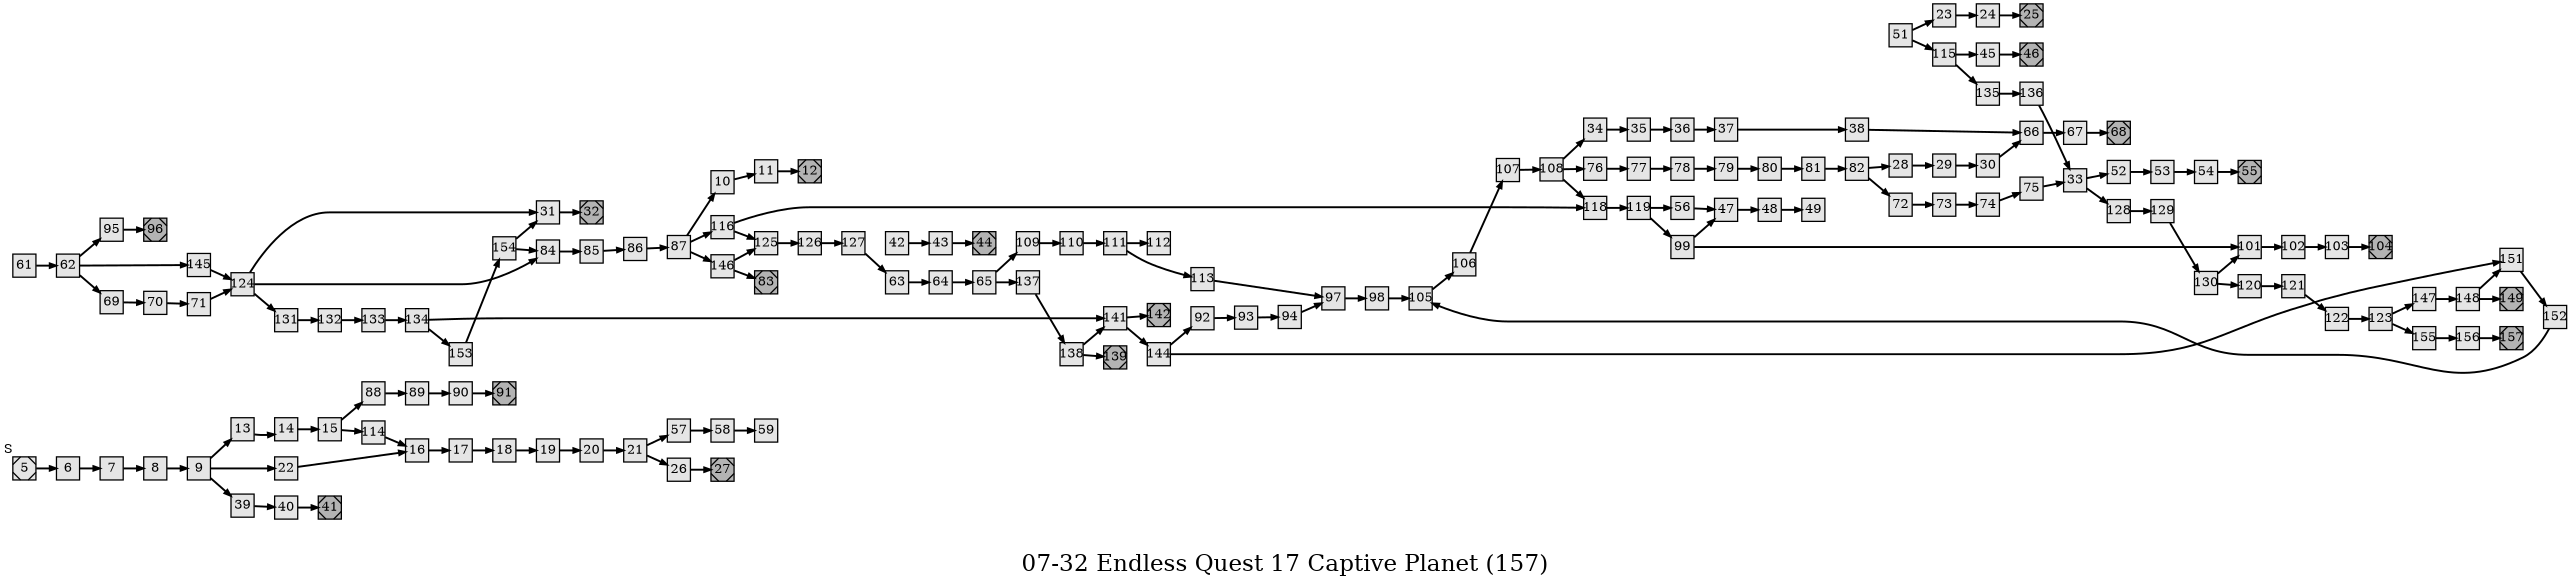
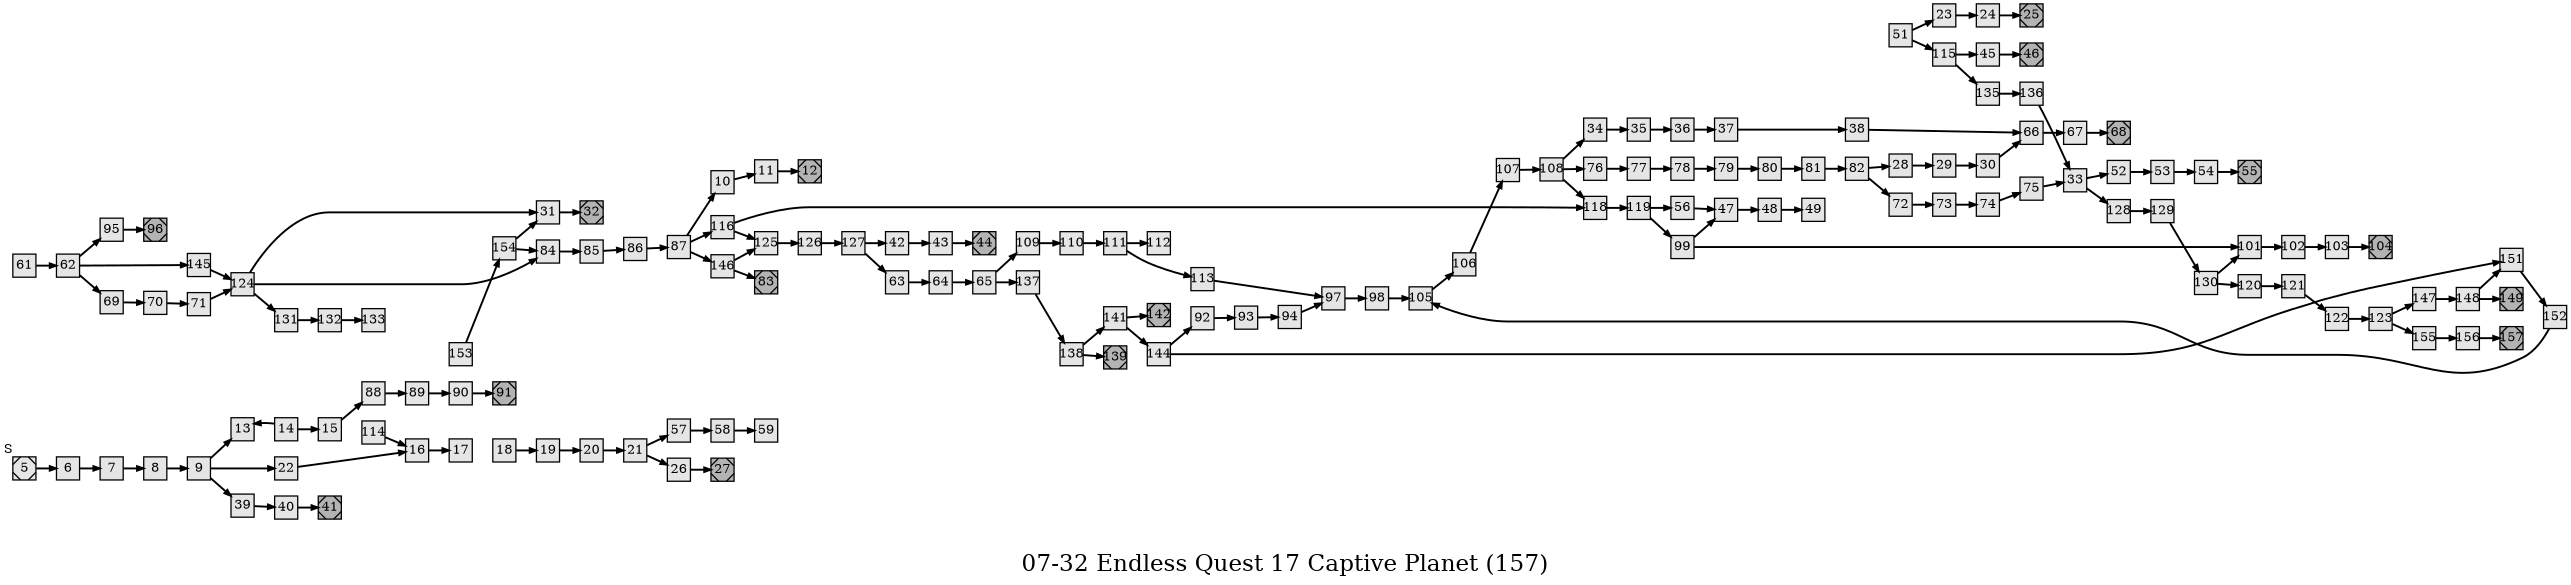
none -> (872, 243)
(417, 320) -> none
(348, 431) -> none
(261, 435) -> (268, 423)
(479, 450) -> none
